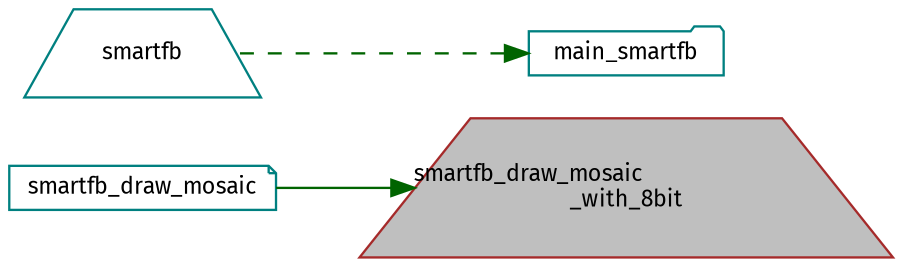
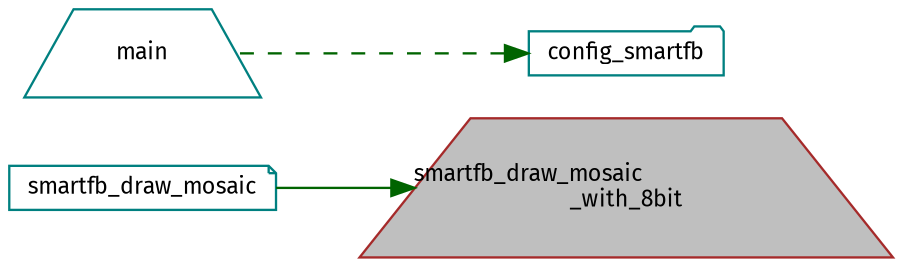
(143, 53) -> (143, 53)
(626, 53) -> (626, 53)
